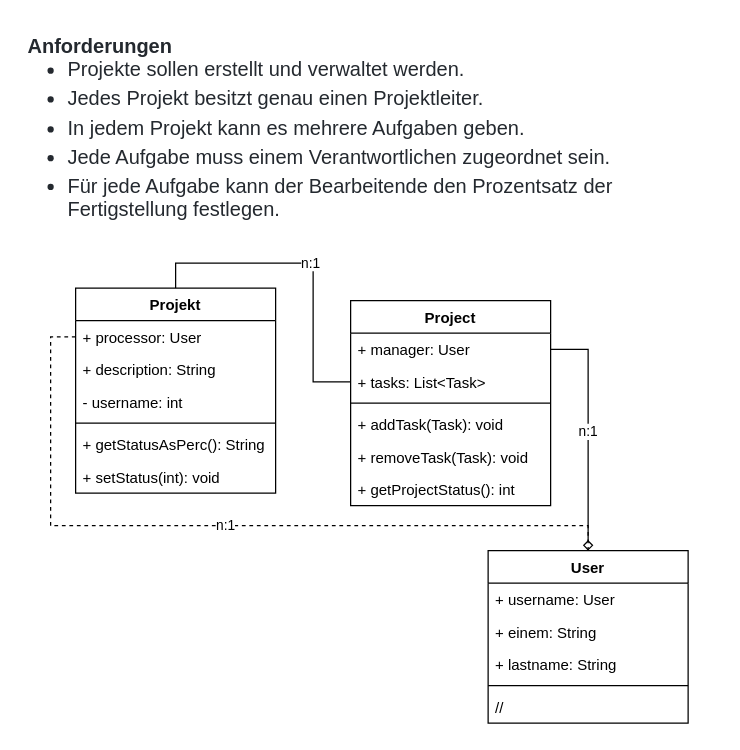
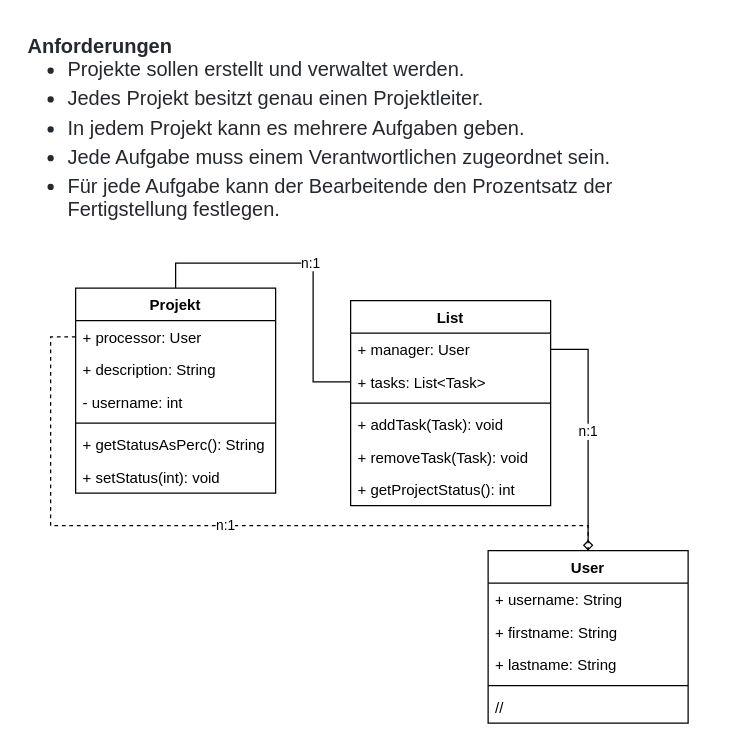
(450, 318) -> (450, 318)
(556, 600) -> (563, 600)
(548, 633) -> (565, 633)
